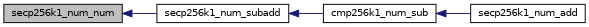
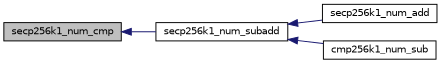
(63, 13) -> (63, 32)
(458, 13) -> (310, 22)
